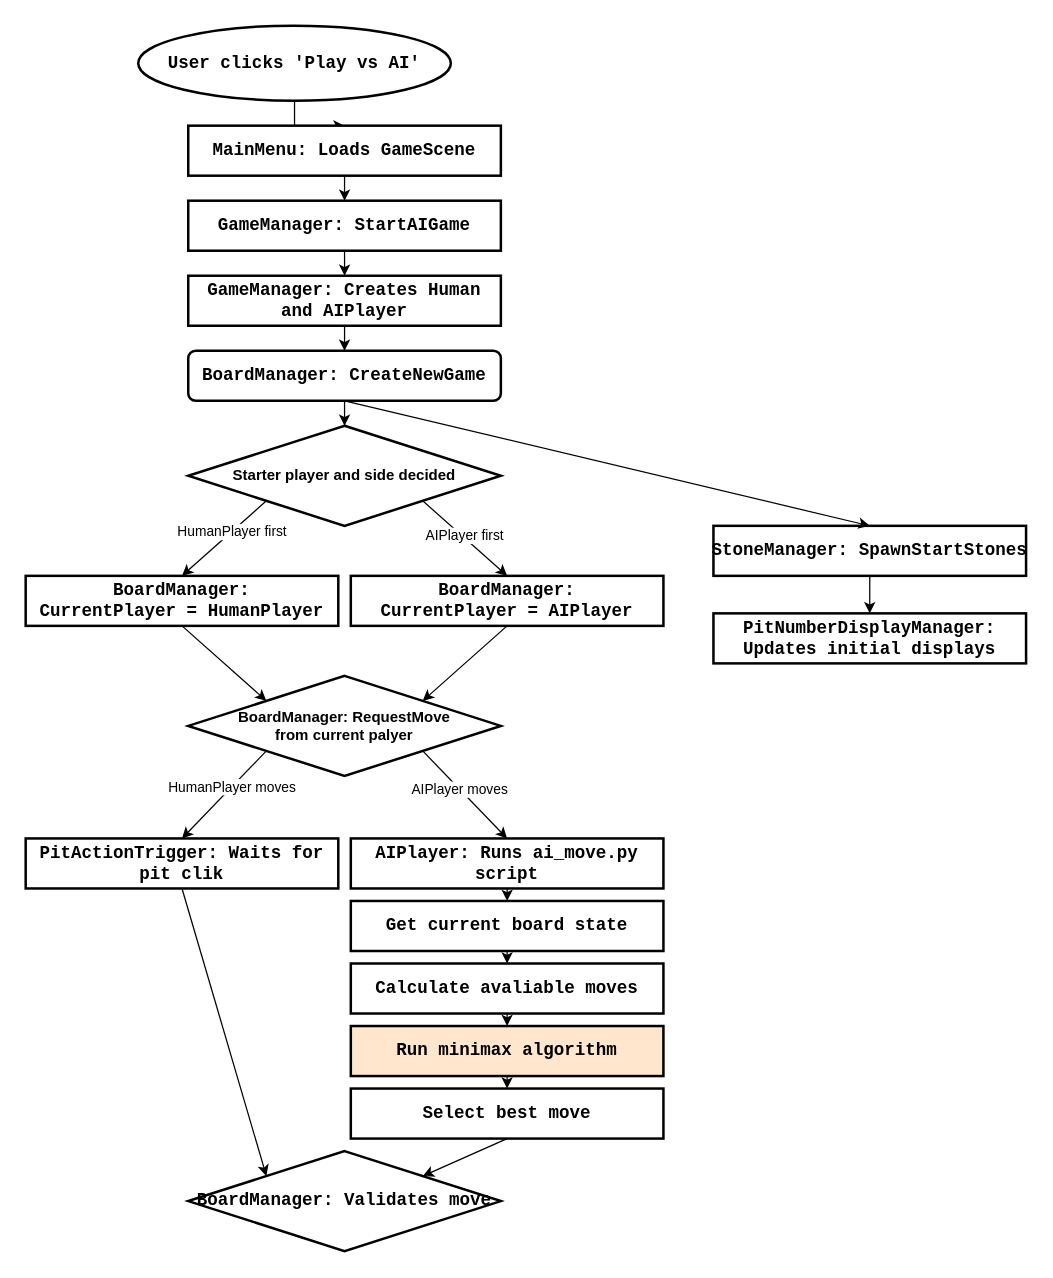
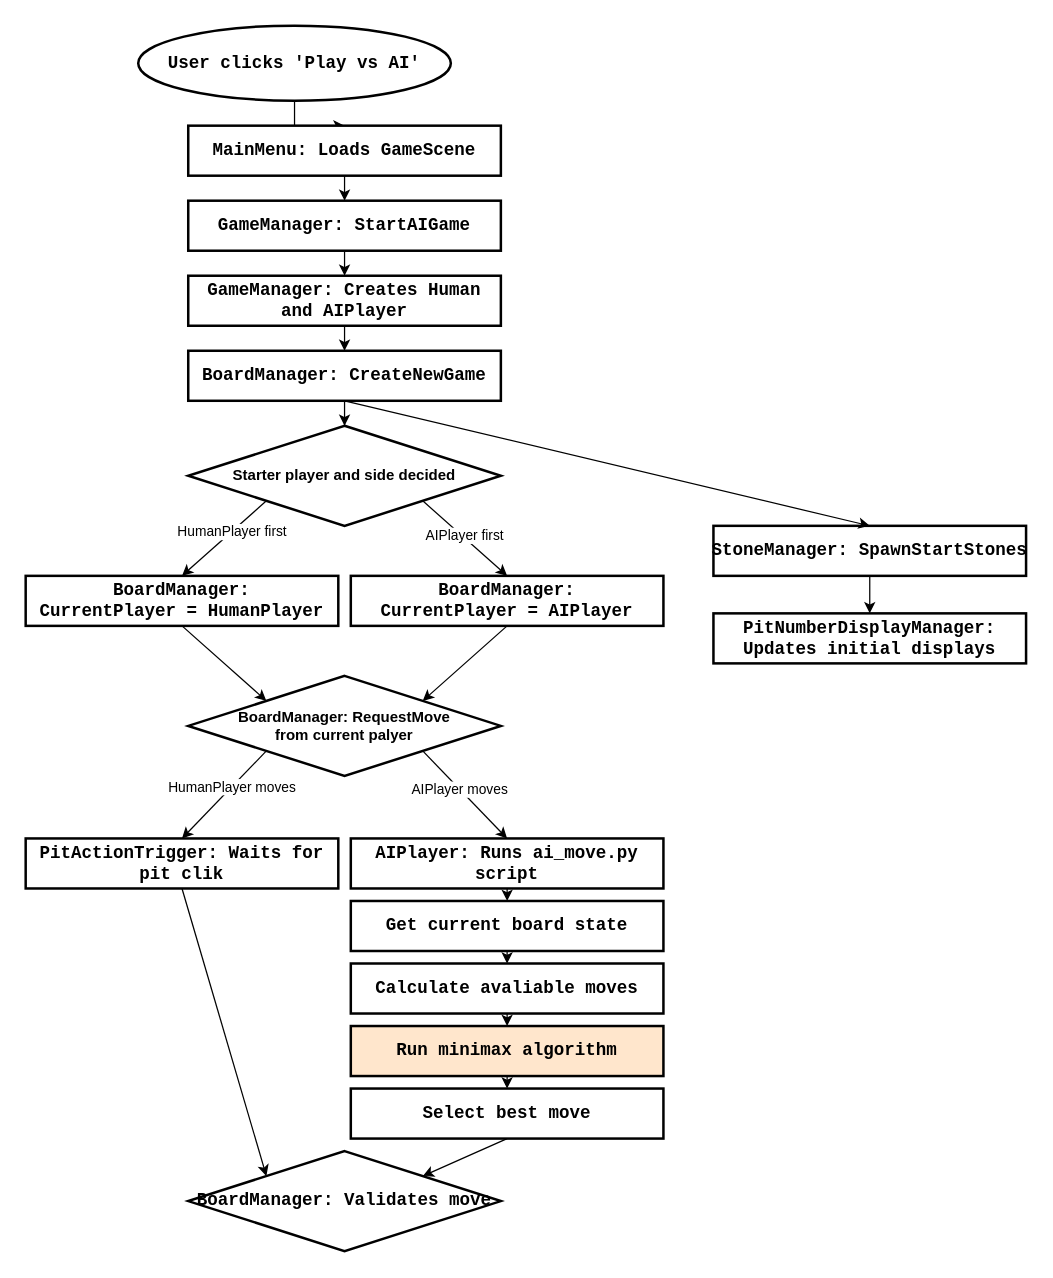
(344, 376) -> (344, 376)
